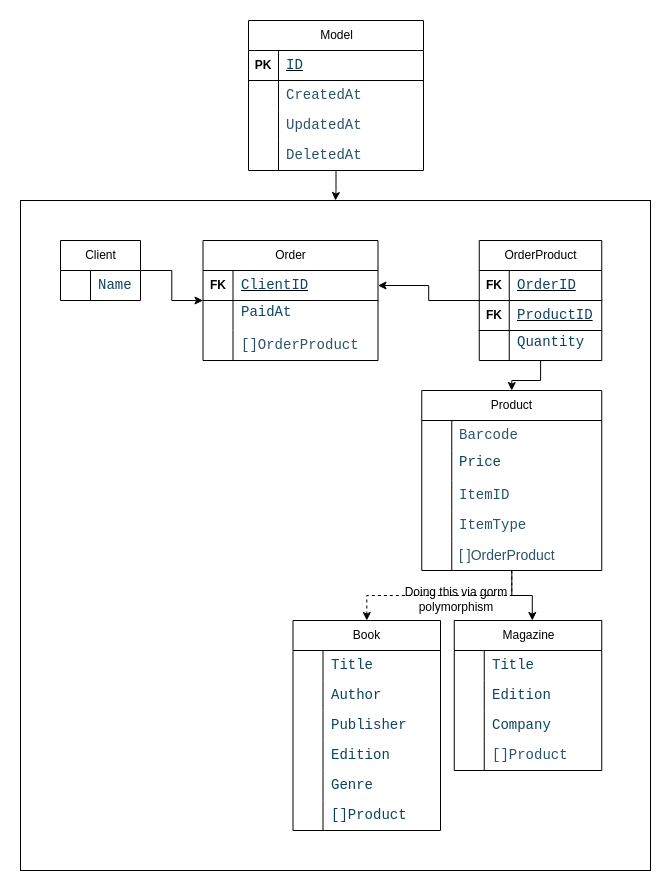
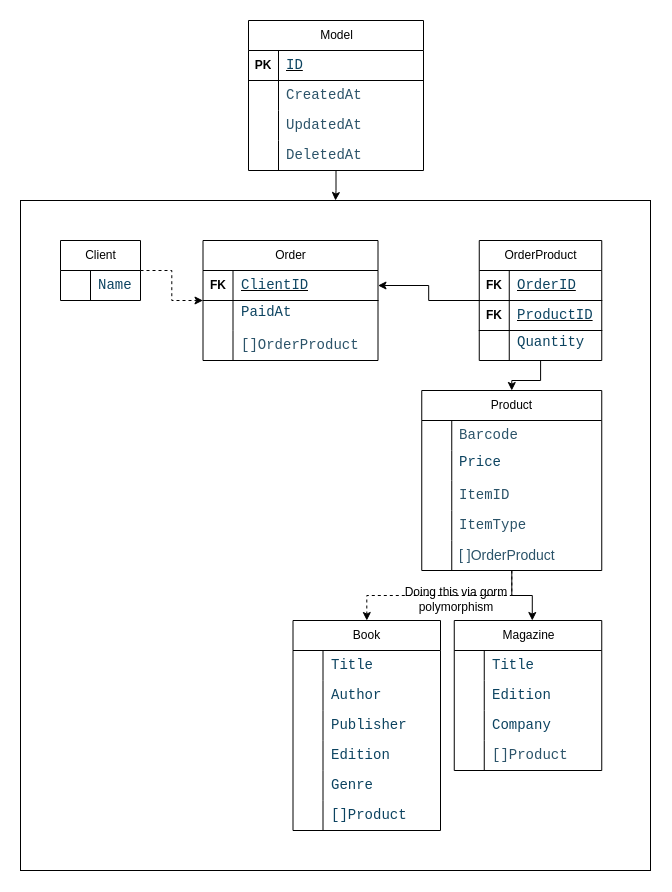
(172, 282) -> (172, 282)
